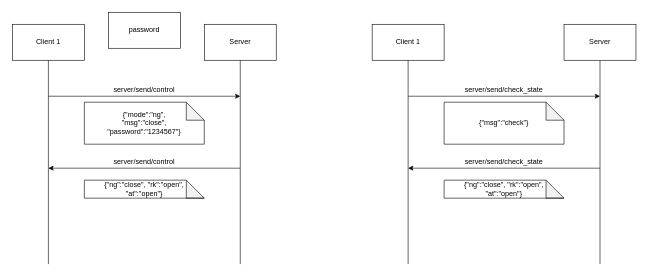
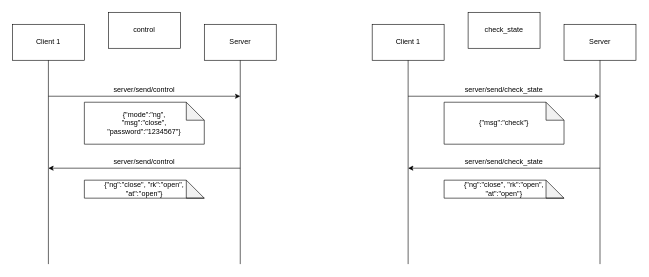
(144, 30) -> (144, 30)
none -> (504, 30)
